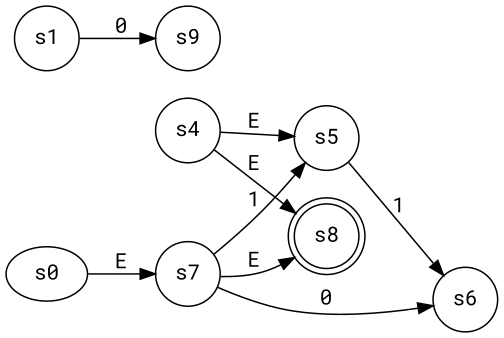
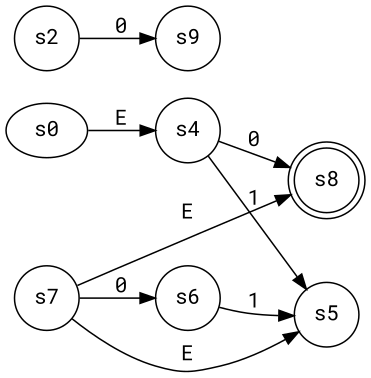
(47, 38) -> (47, 38)
(254, 122) -> (254, 199)
(254, 164) -> (254, 140)
(254, 201) -> (188, 355)
(391, 213) -> (249, 313)
(114, 274) -> (114, 131)
